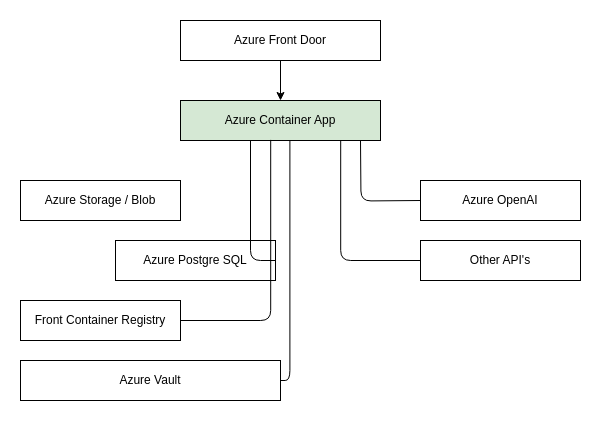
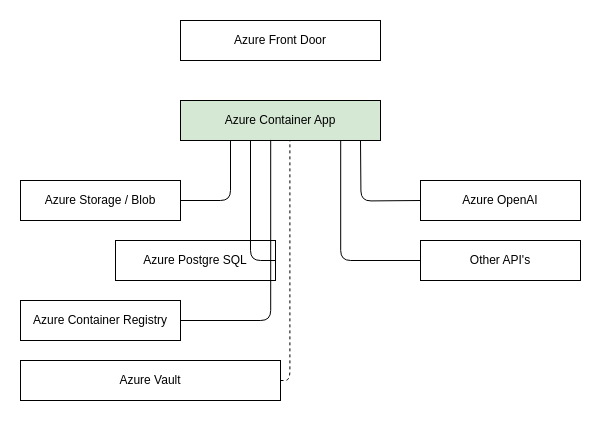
(281, 77) -> none
none -> (231, 191)
(290, 262) -> (290, 262)
(101, 321) -> (101, 321)
